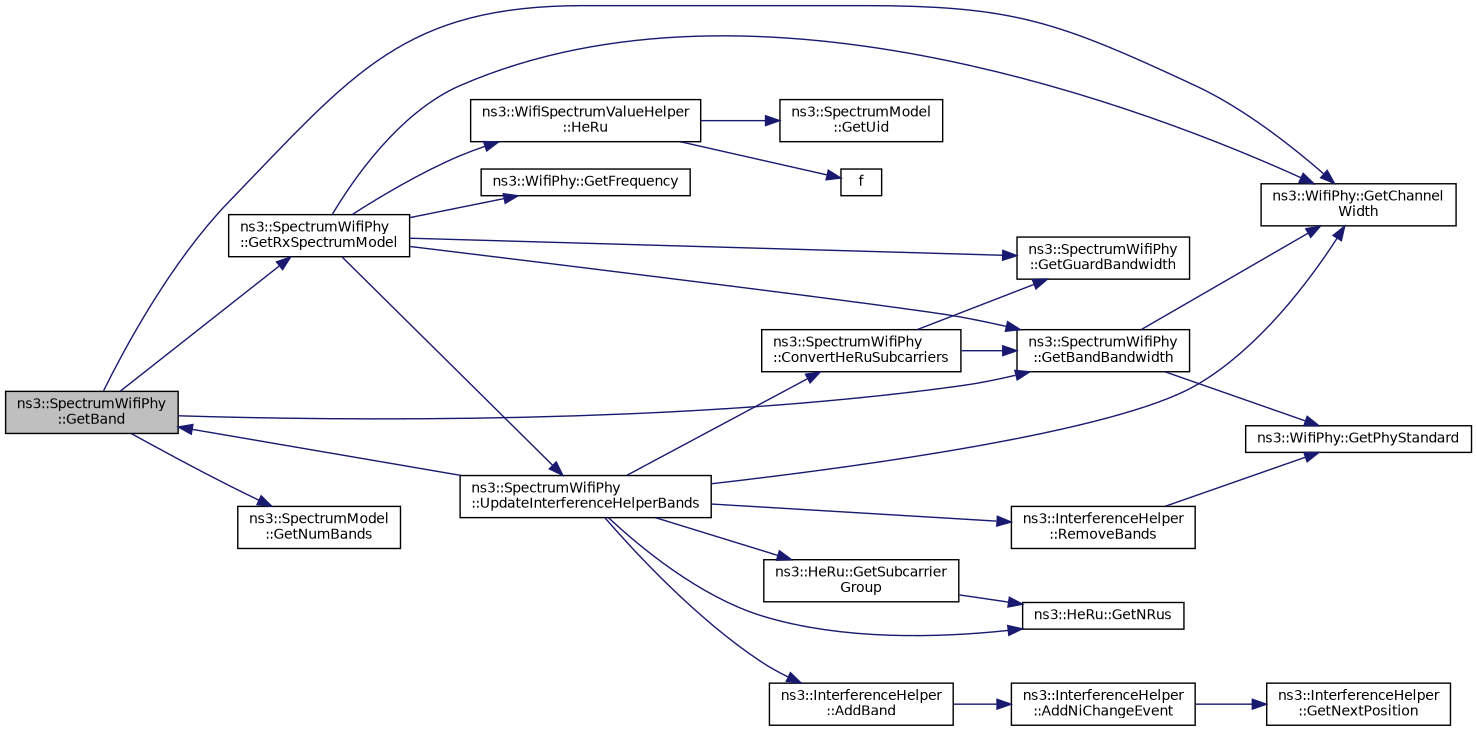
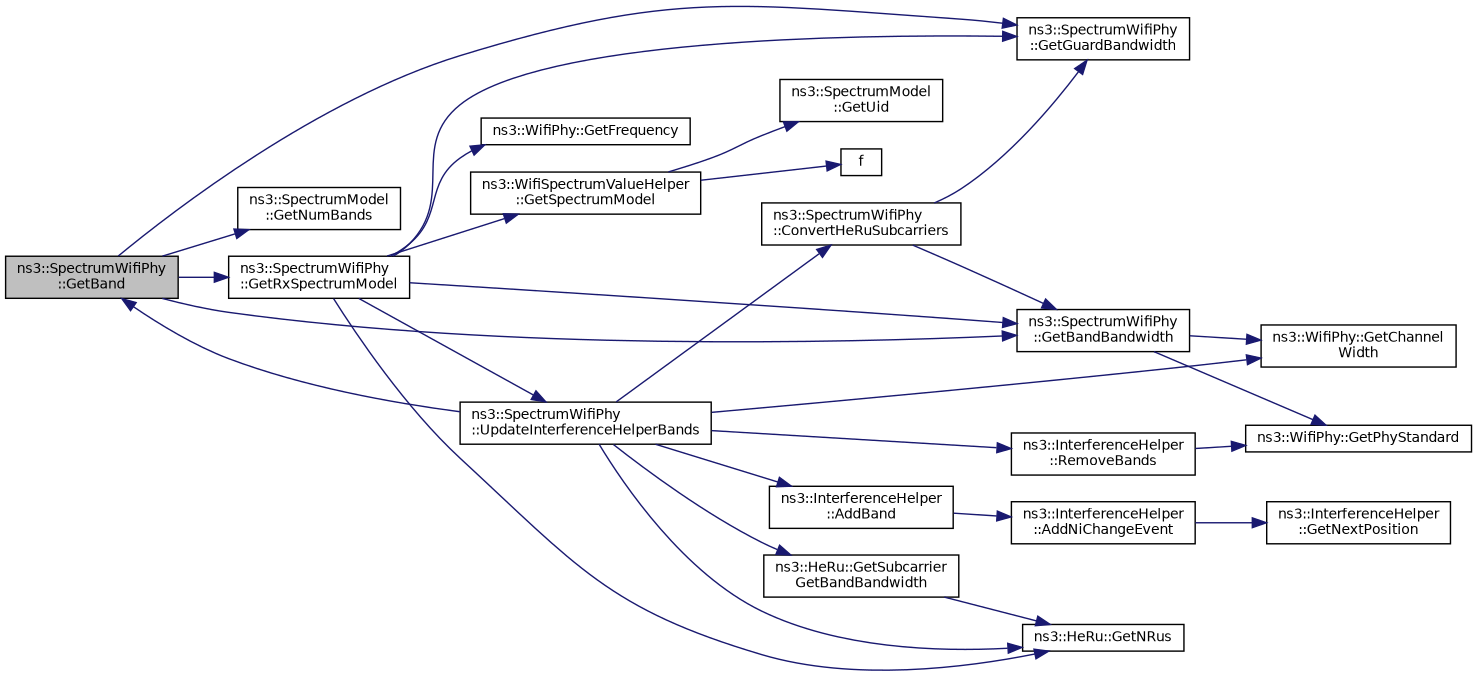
(650, 6) -> (532, 35)
(796, 40) -> (626, 599)
(586, 121) -> (586, 193)
(861, 581) -> (861, 576)
